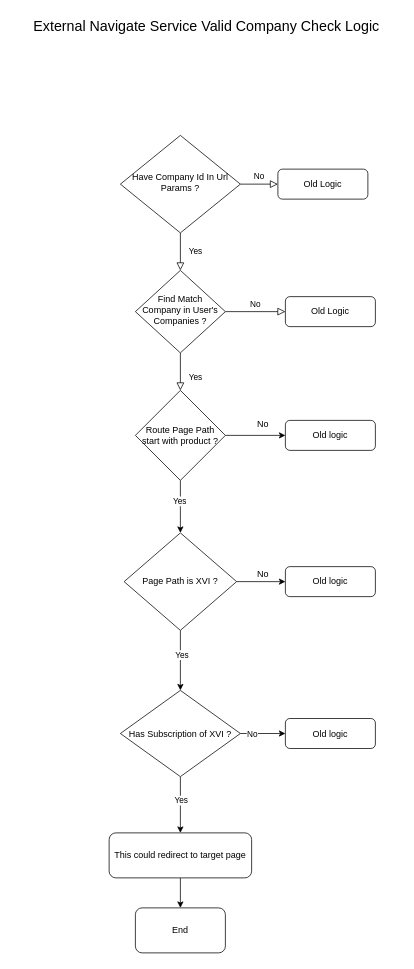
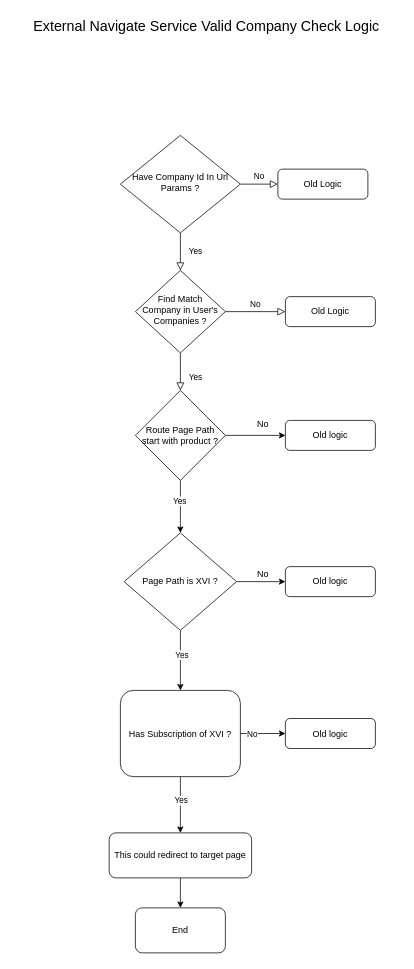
(180, 734) -> (180, 734)
